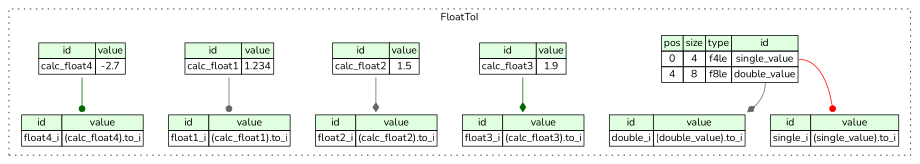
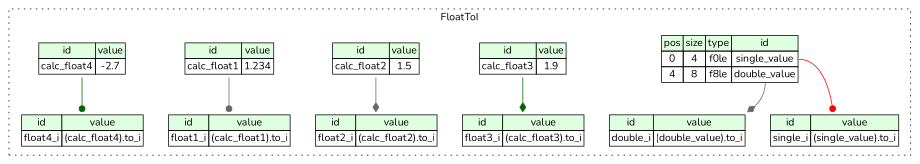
(719, 59) -> (719, 59)
